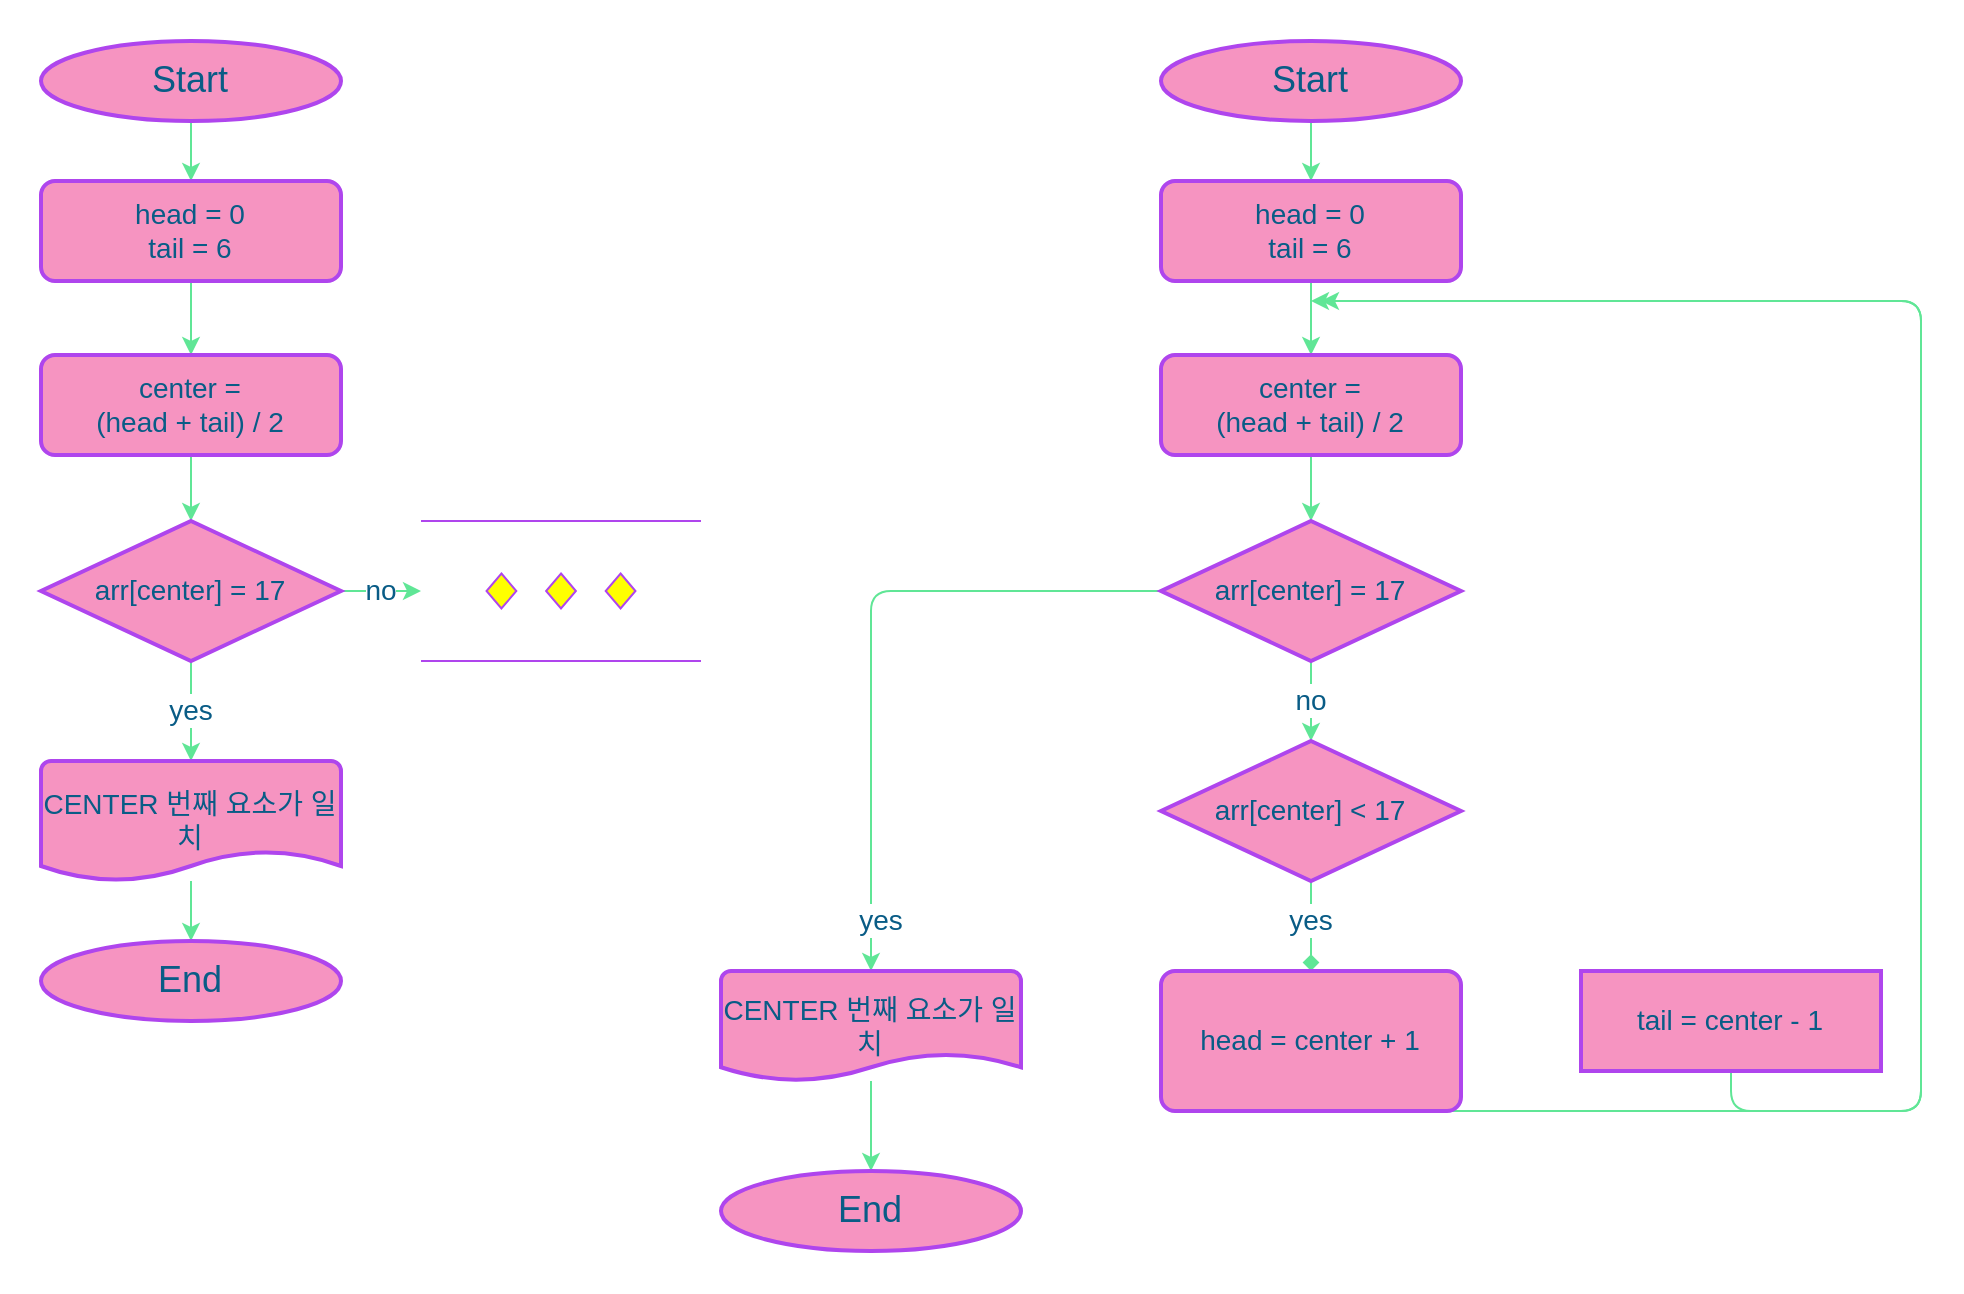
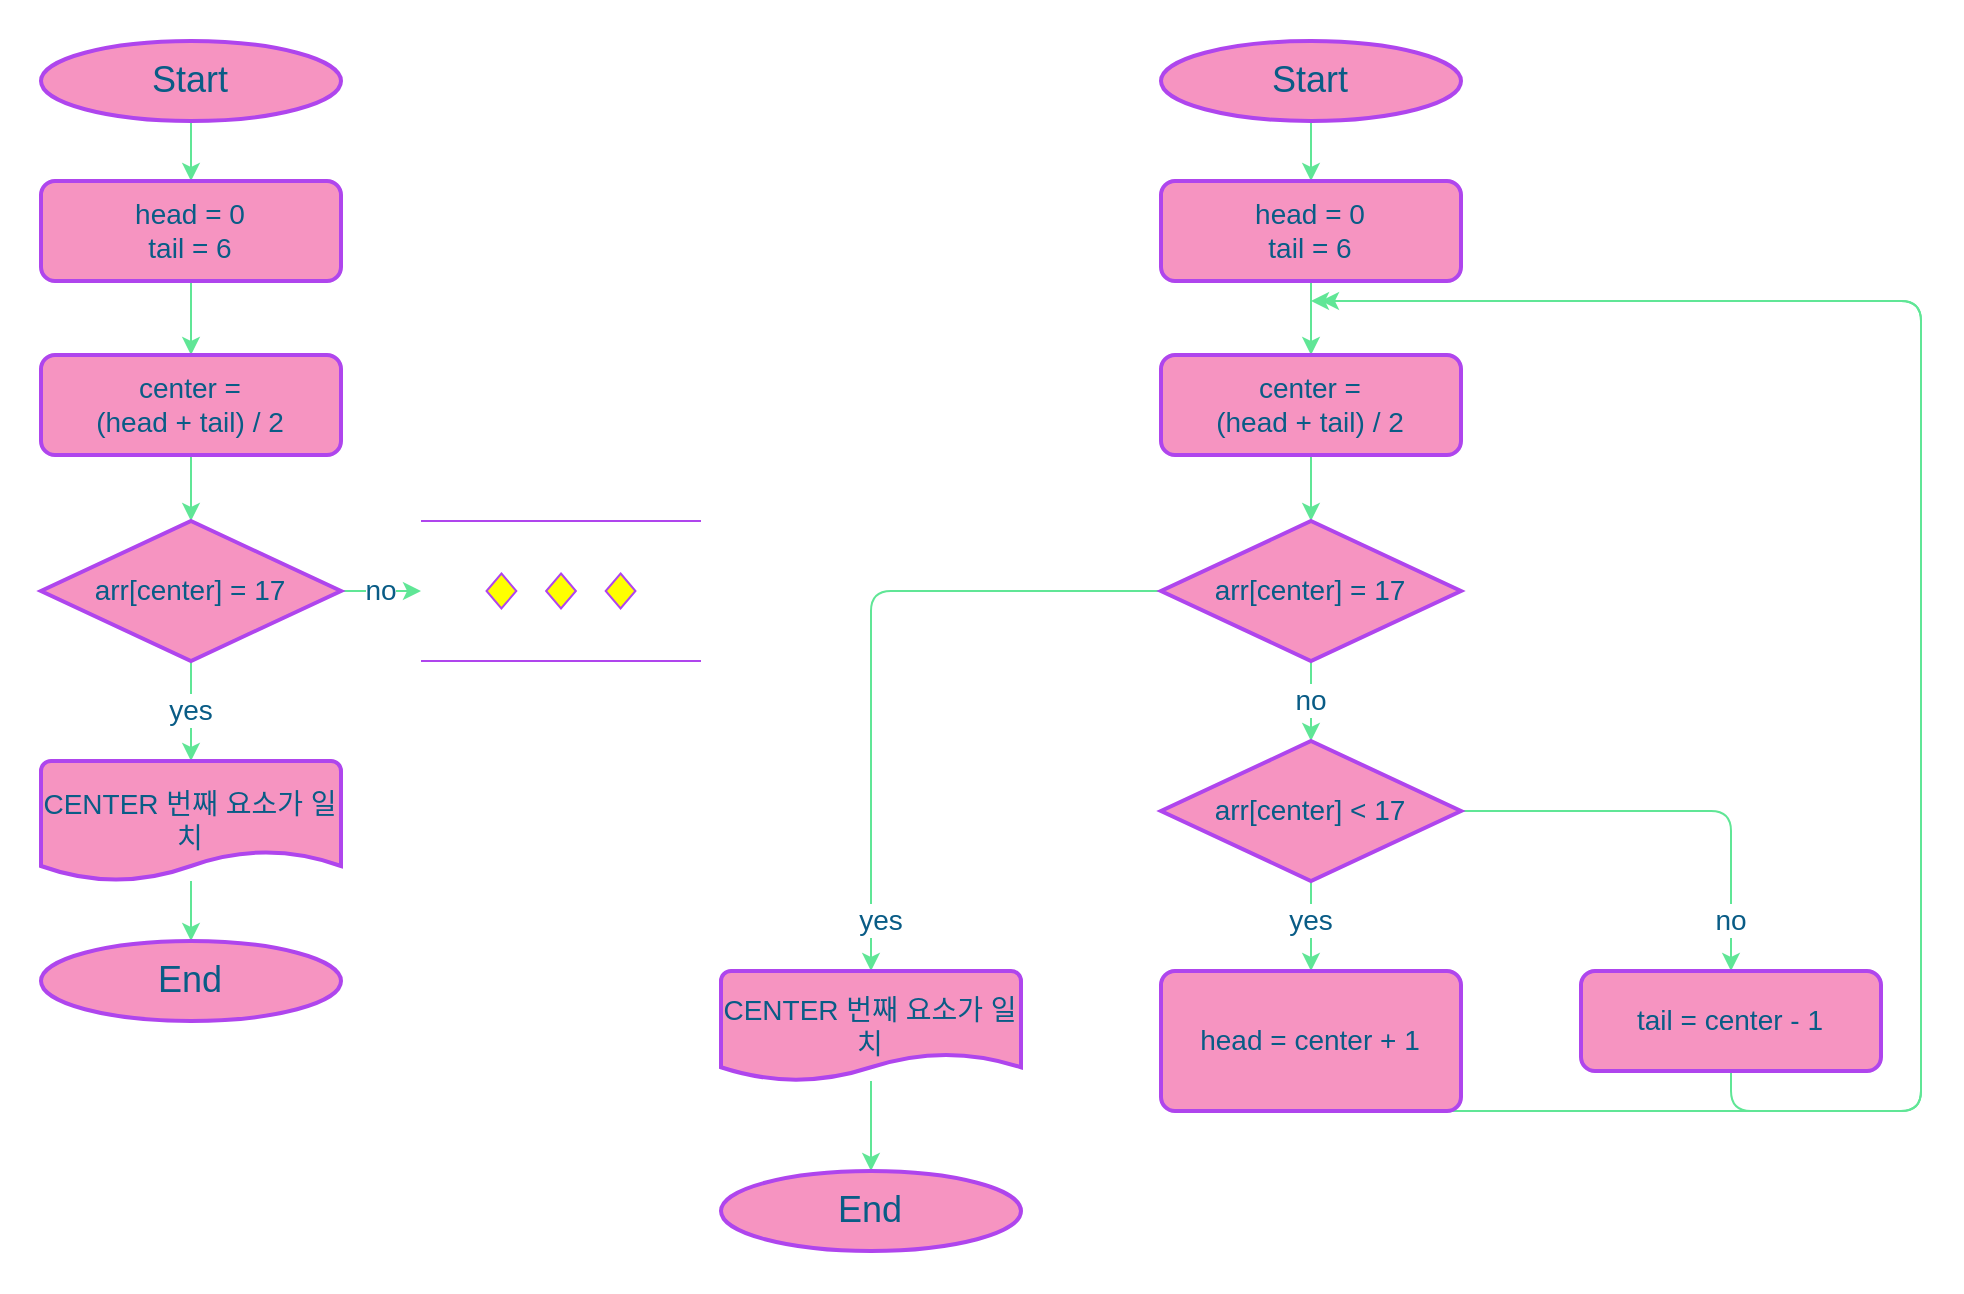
none -> (1637, 811)
(1311, 955) -> (1311, 956)
(1731, 1021) -> (1731, 1021)
